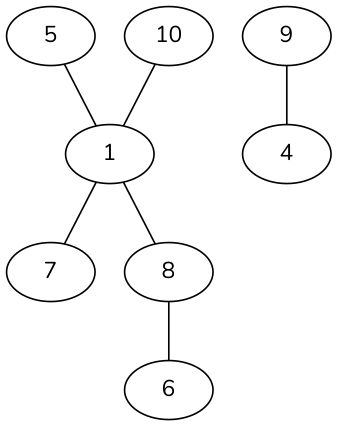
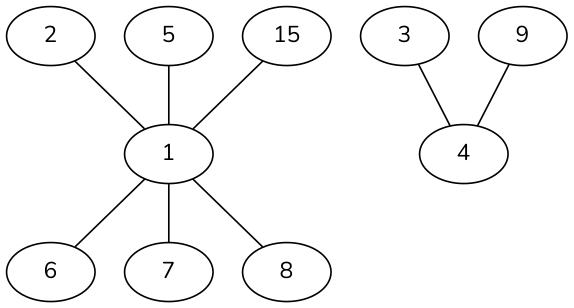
none -> (51, 36)
(169, 36) -> (287, 36)
none -> (405, 36)
(169, 331) -> (110, 213)
